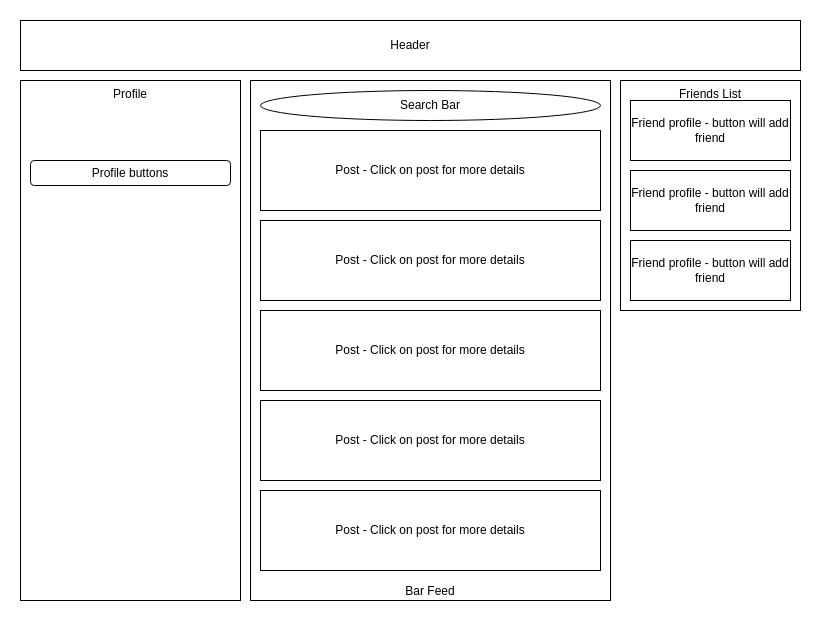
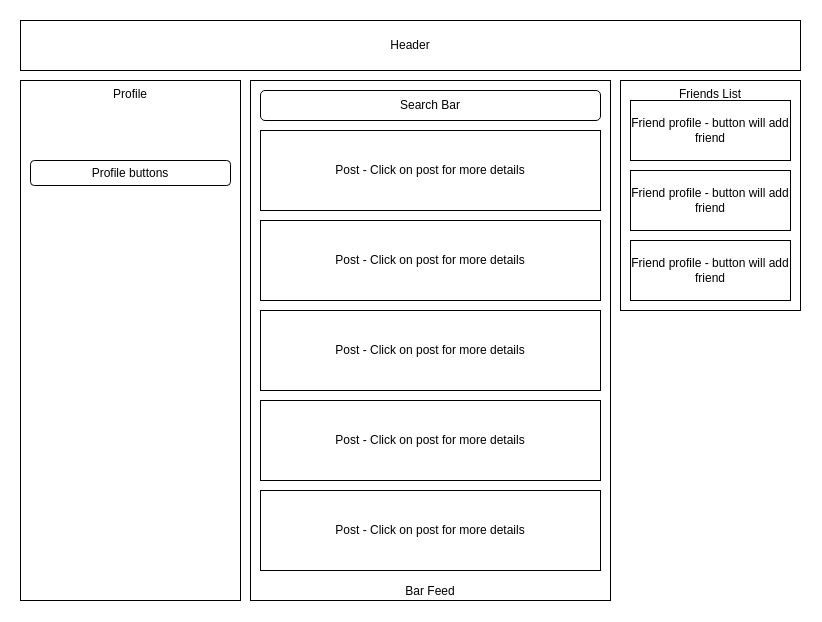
(431, 106) -> (431, 106)
